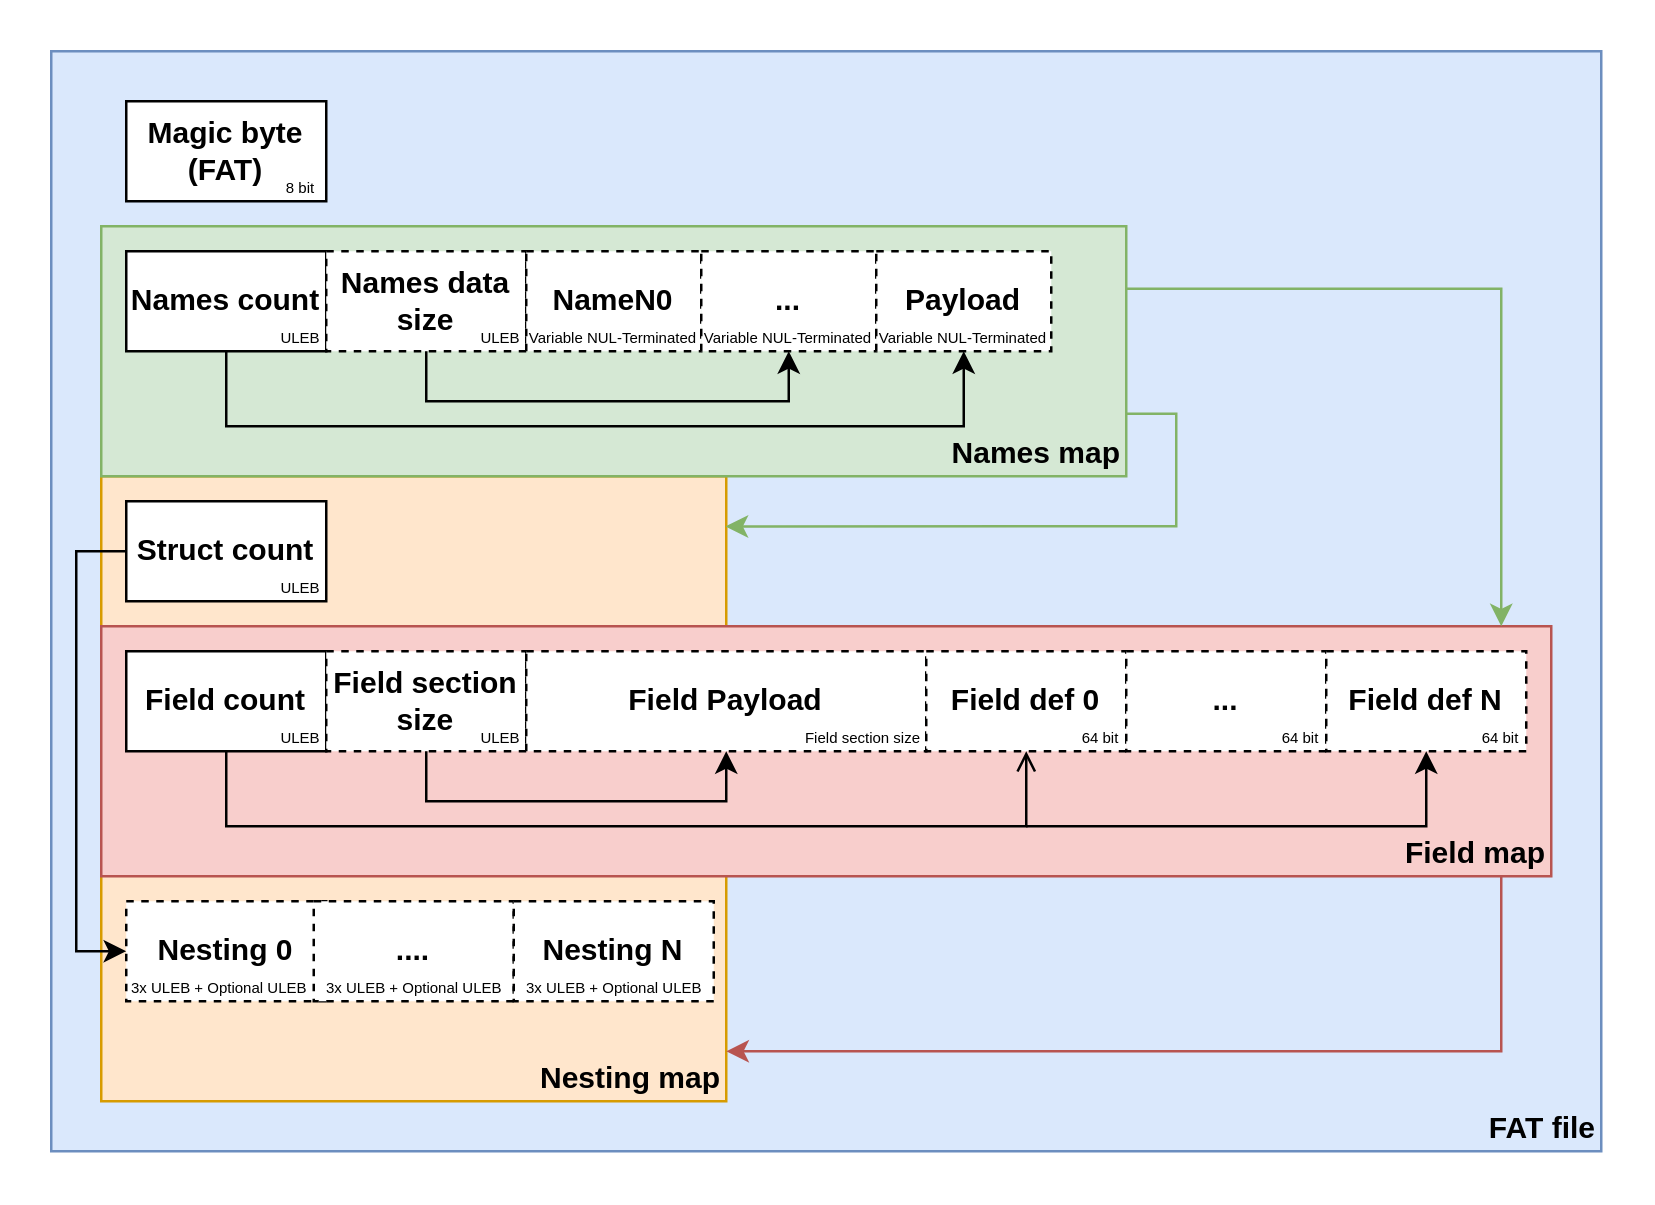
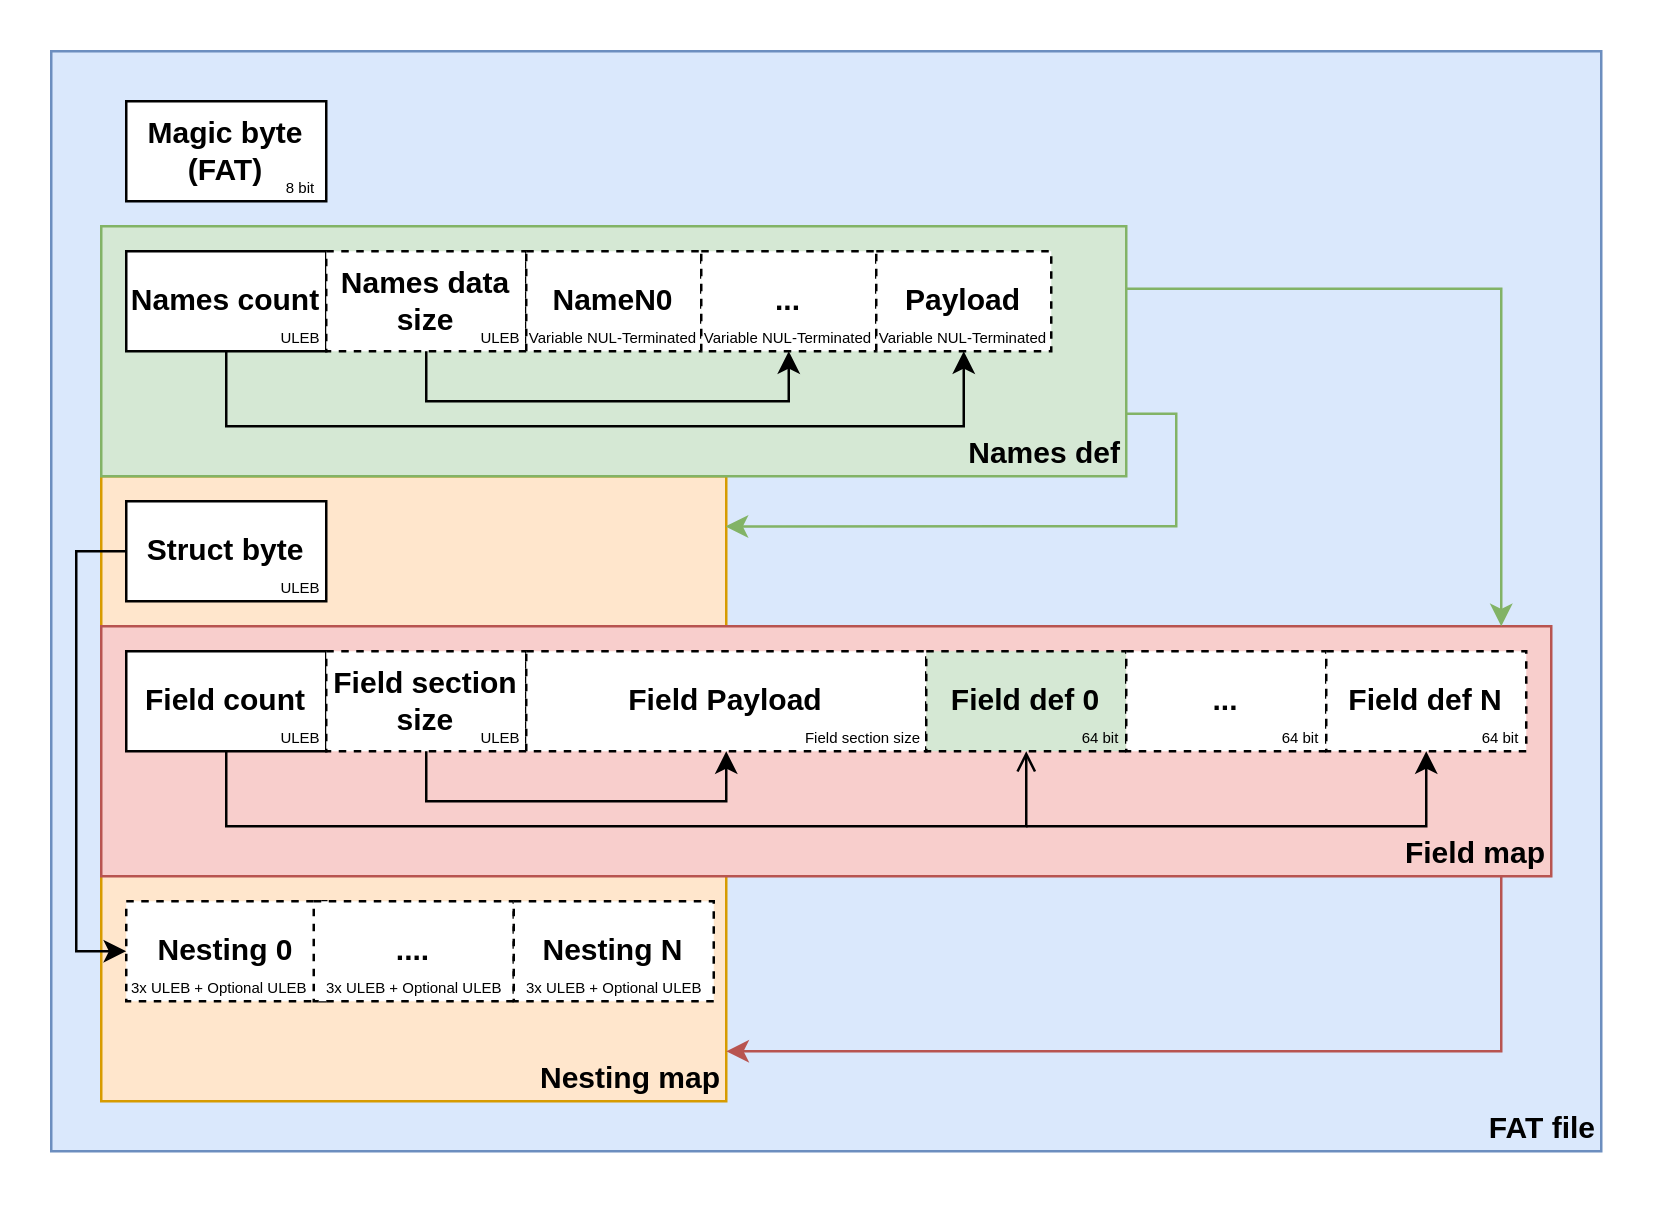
(1050, 451) -> (1050, 451)
(226, 551) -> (226, 551)
(1026, 701) -> (1026, 701)
